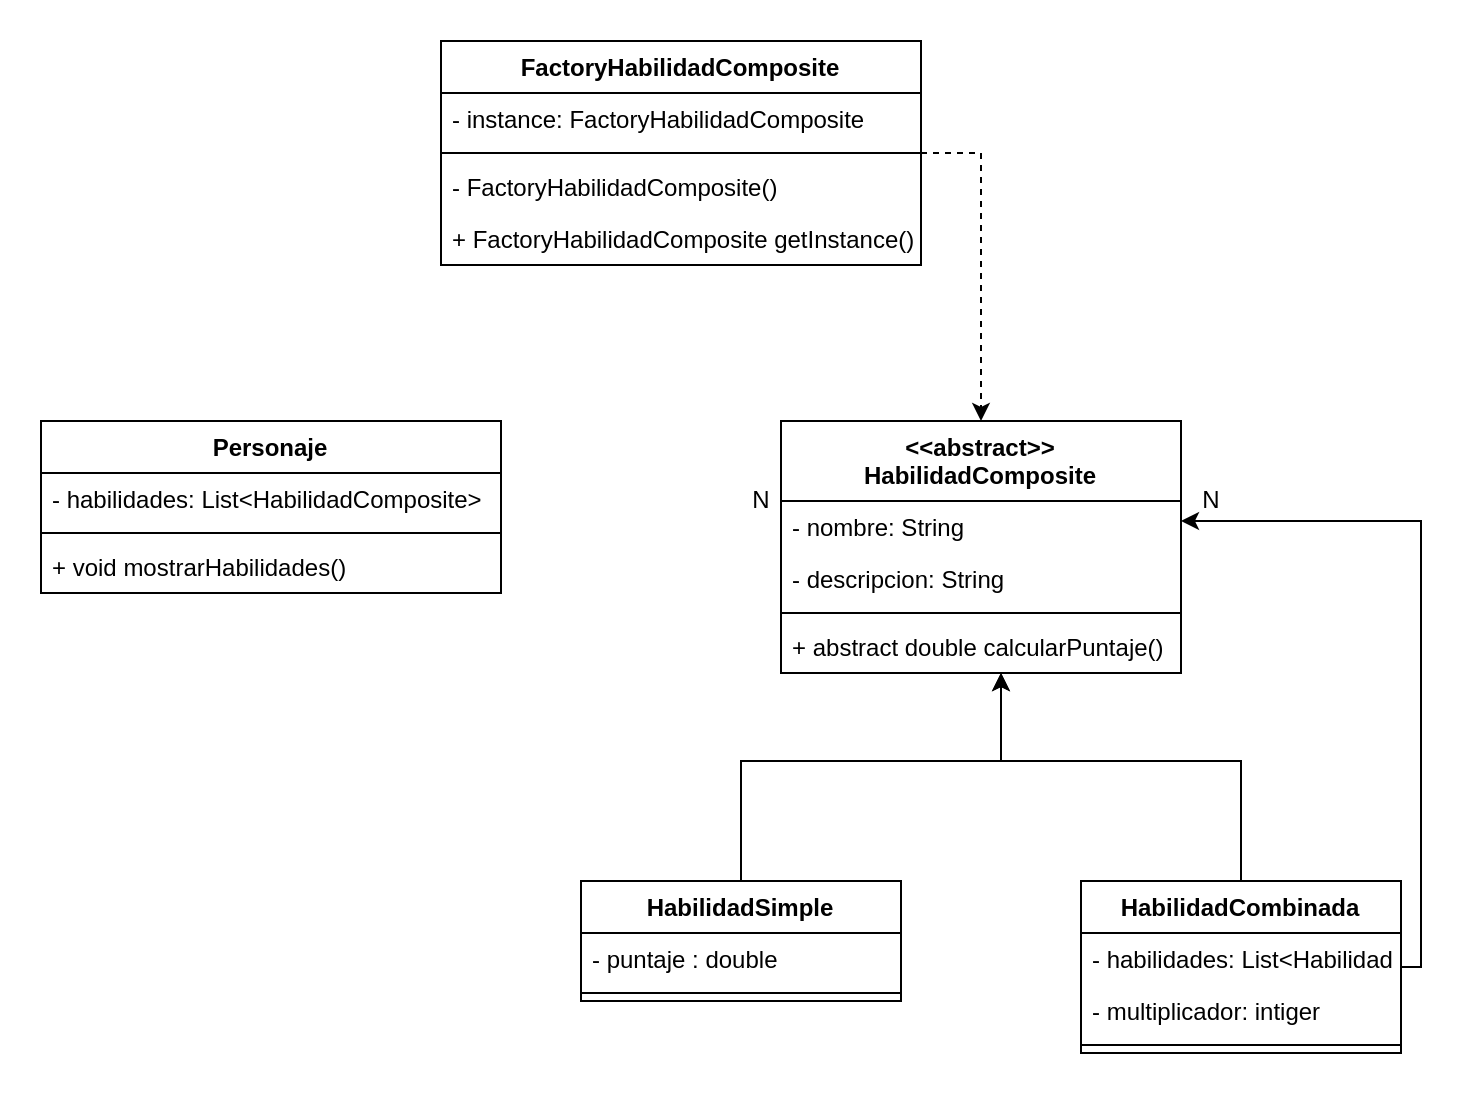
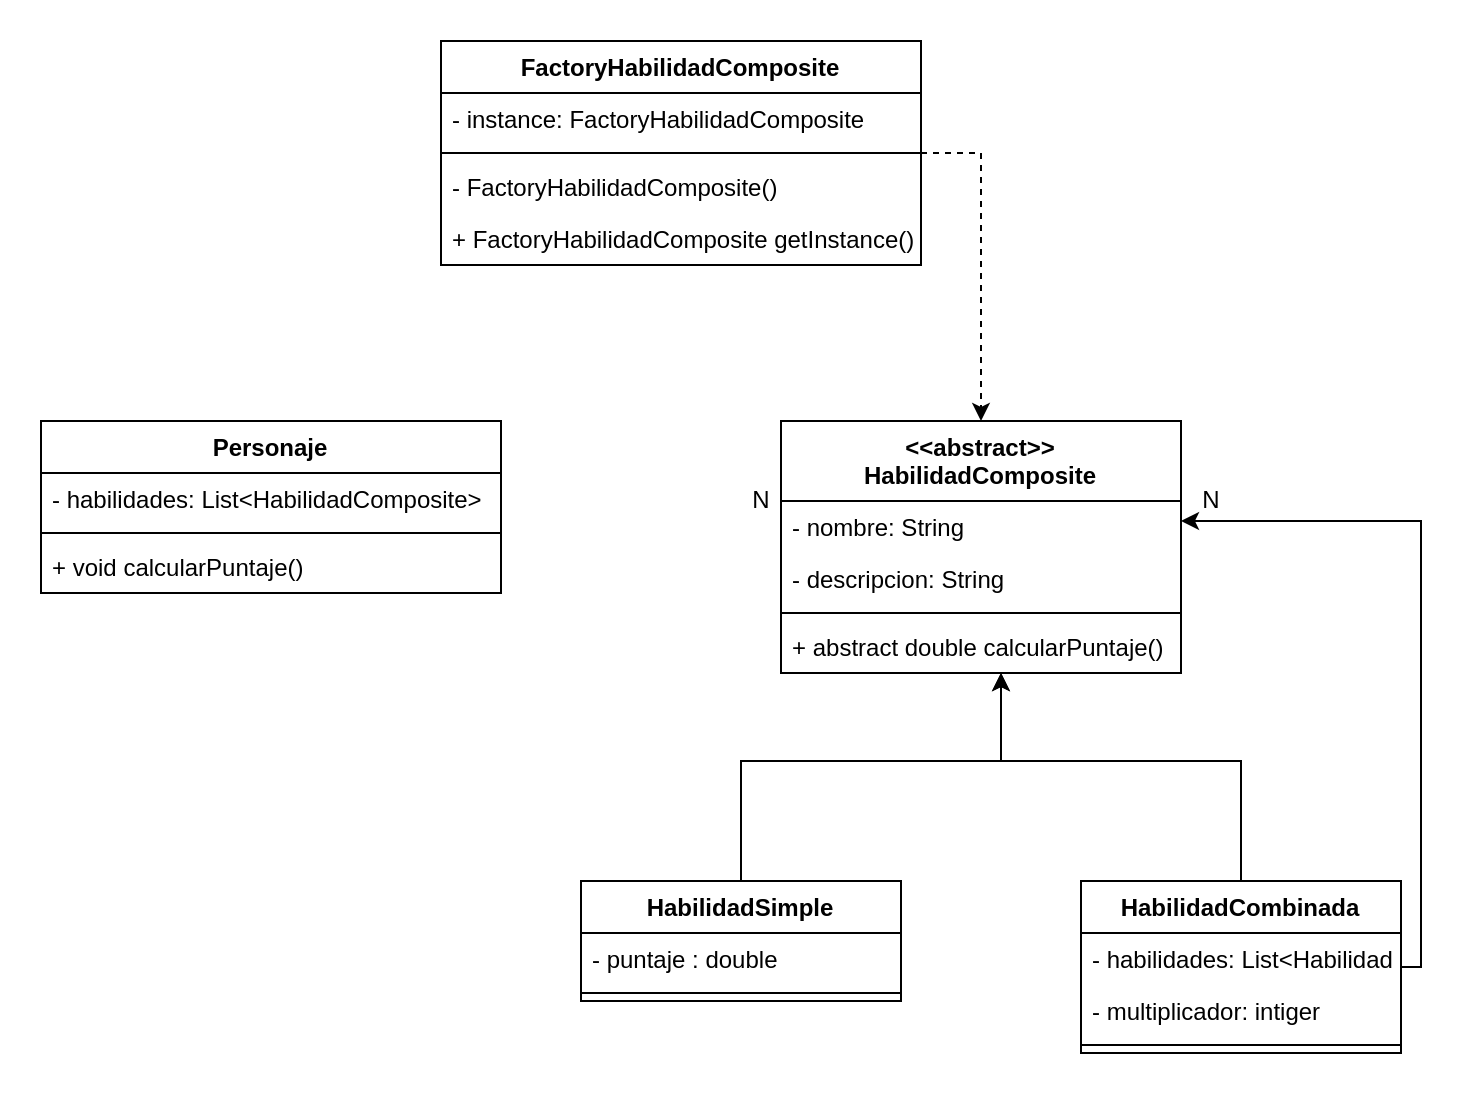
(215, 568) -> (198, 568)
